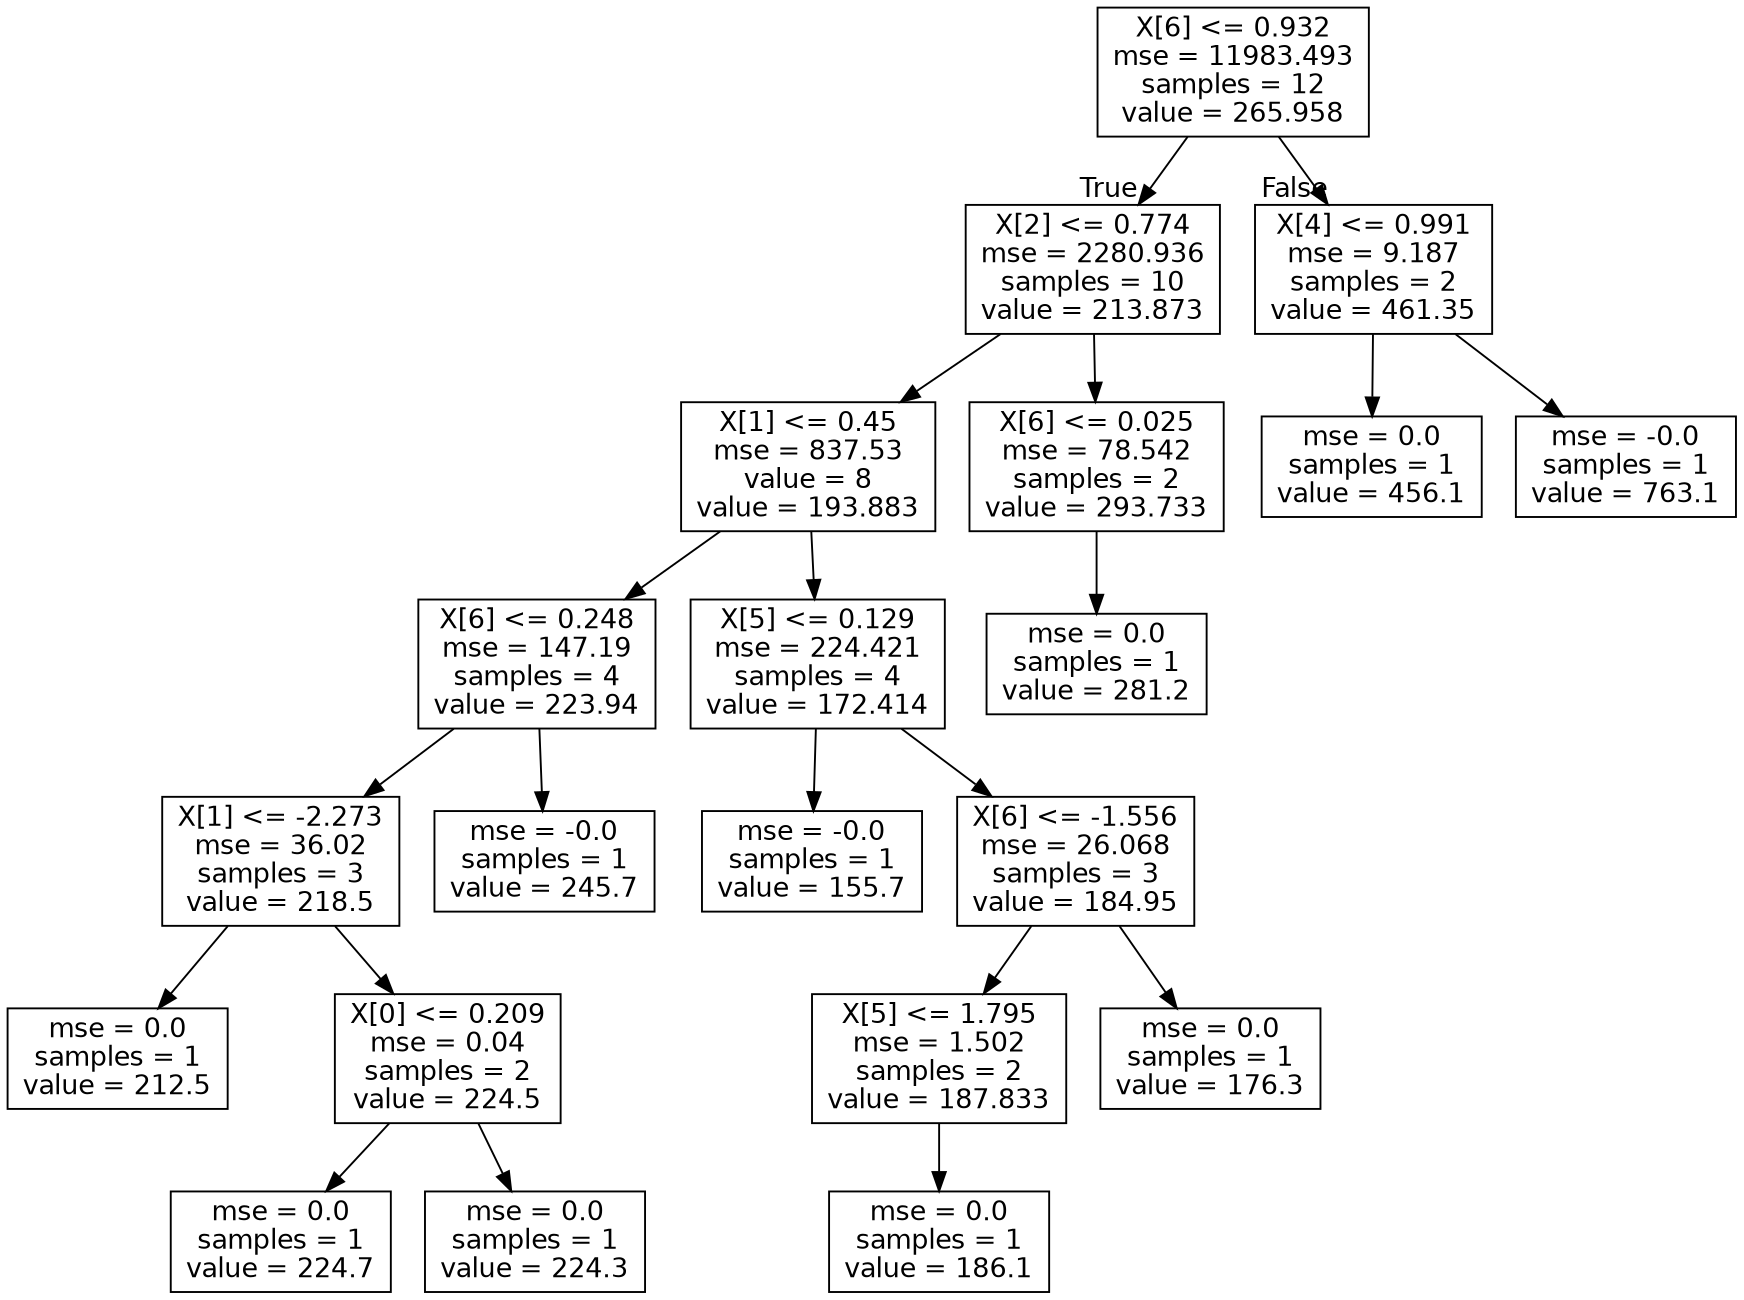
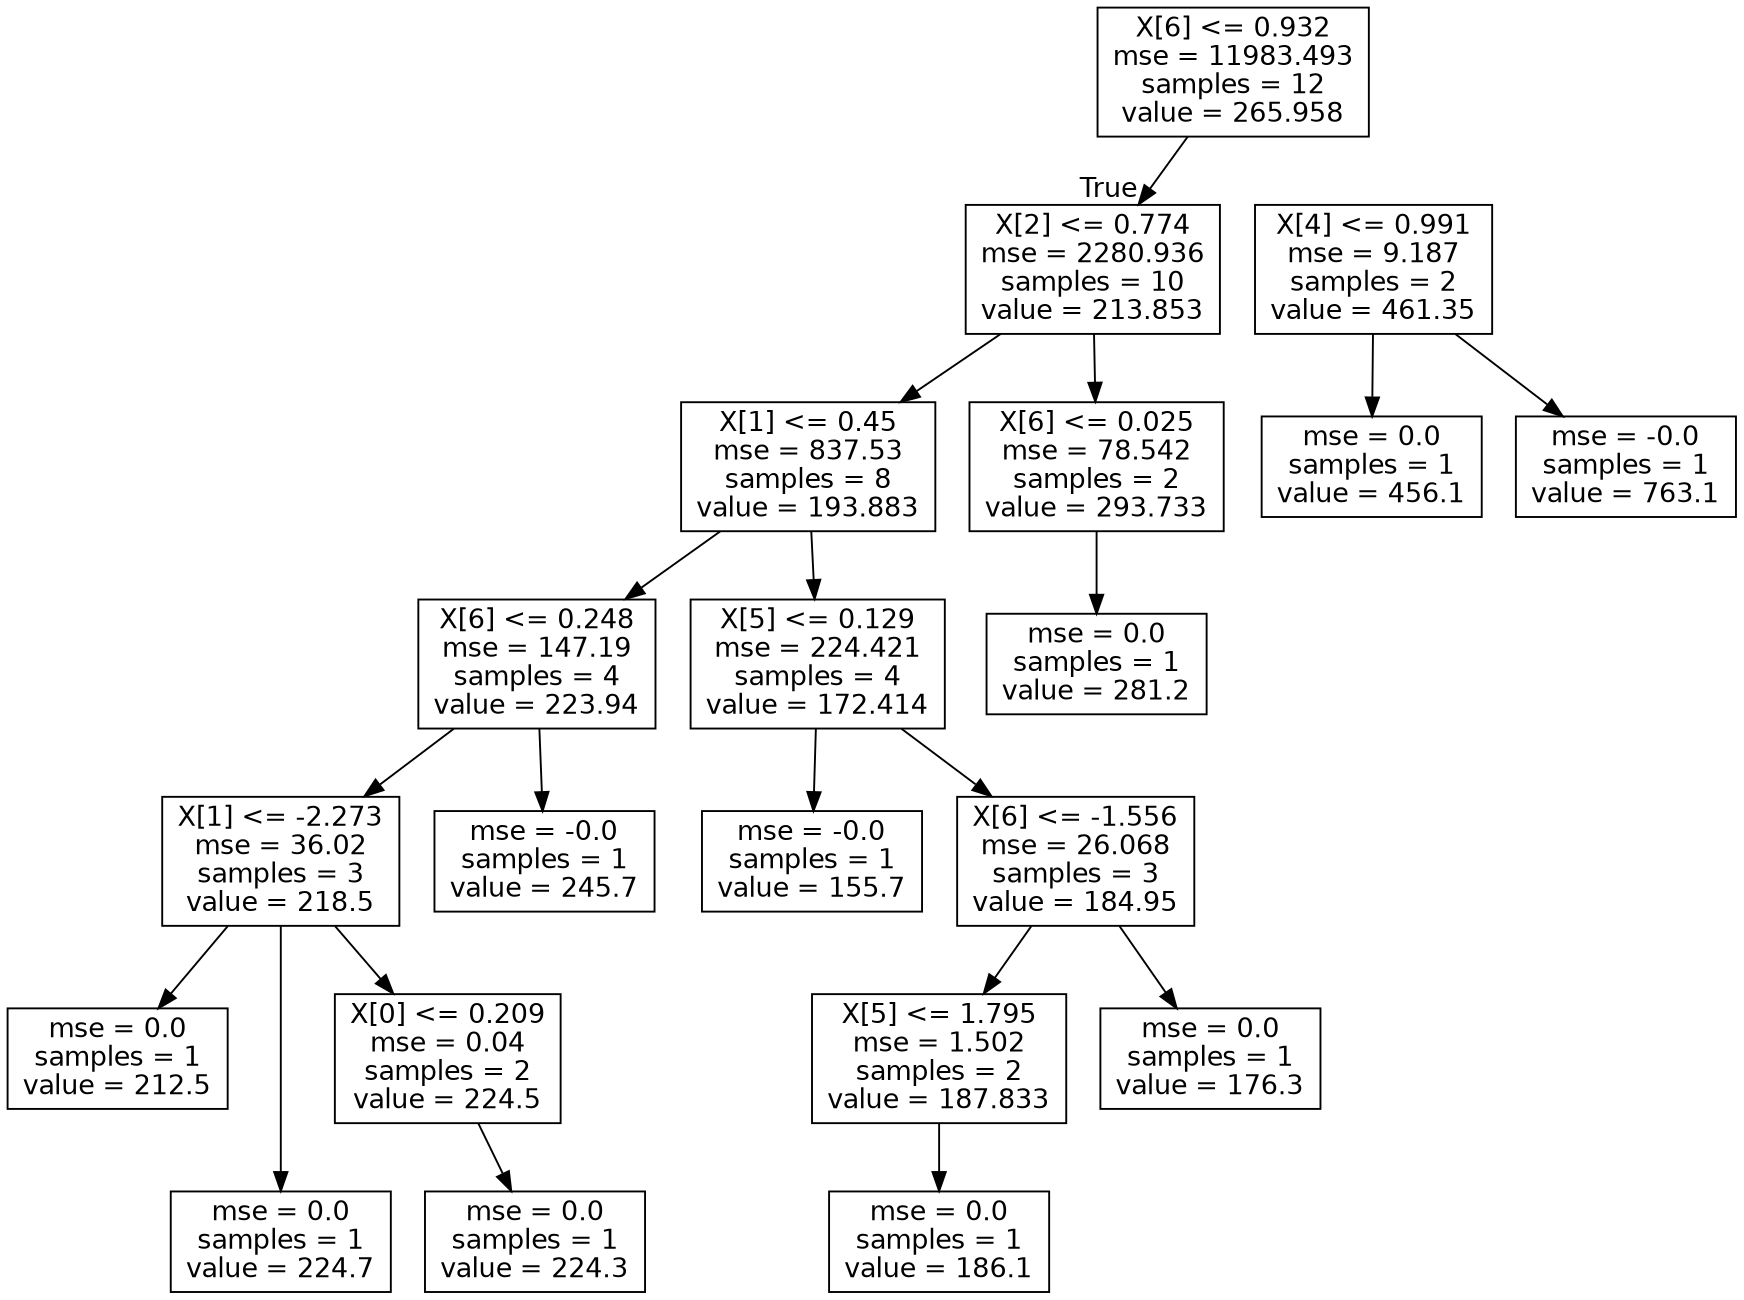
(1298, 163) -> none
(1093, 269) -> (1093, 269)
(808, 467) -> (808, 467)
(364, 1150) -> (281, 1049)
